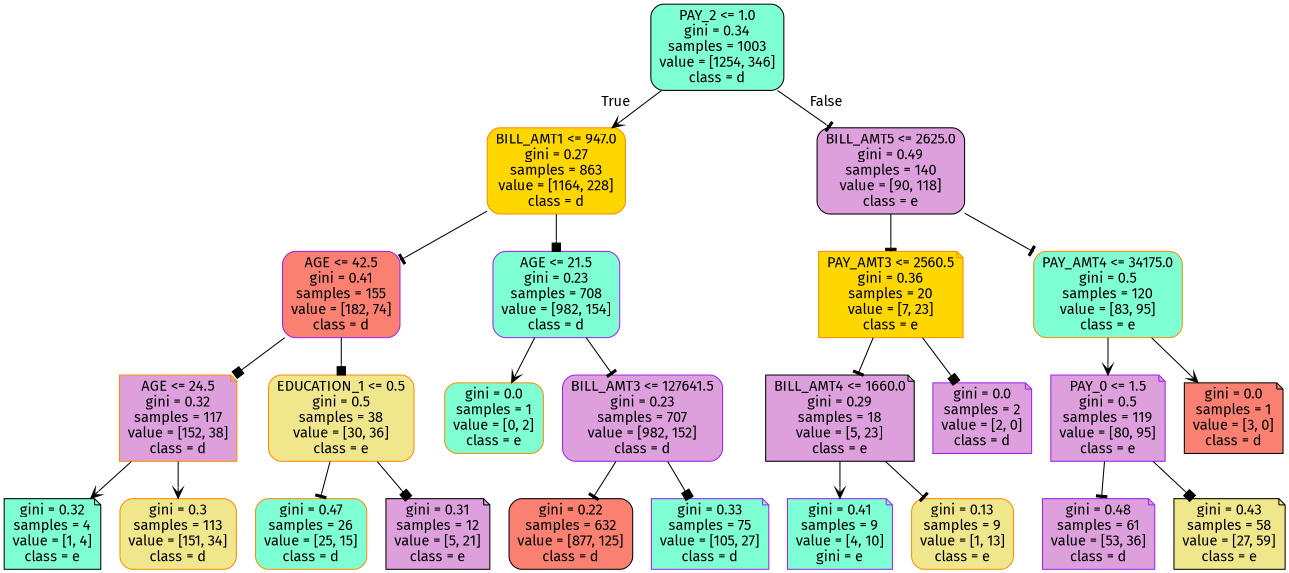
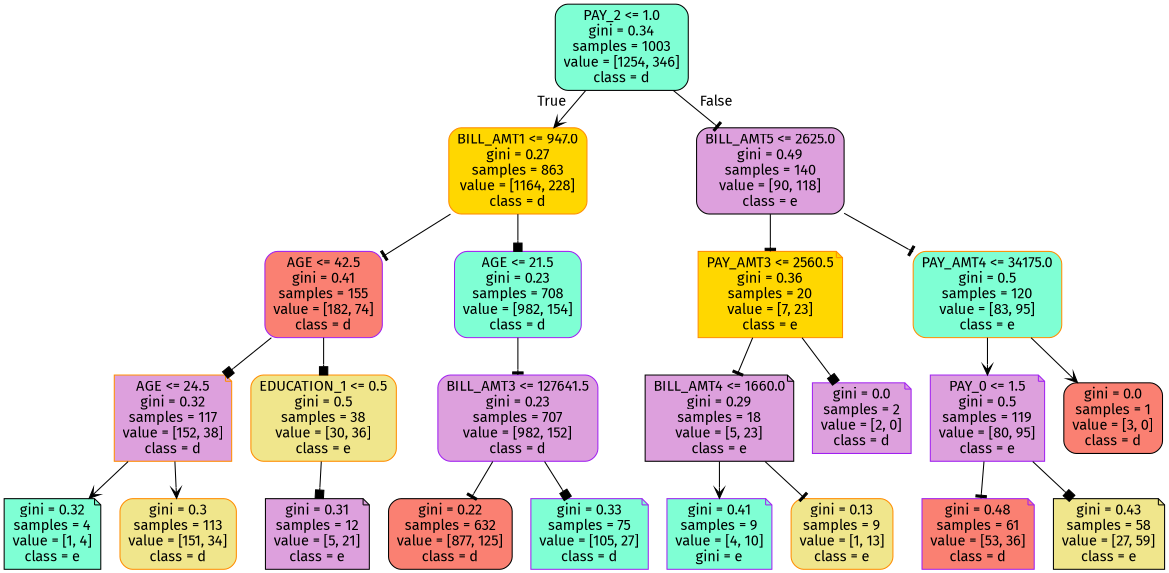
(494, 418) -> none
(1234, 418) -> (1113, 418)
(311, 534) -> none
(1099, 534) -> (978, 534)
